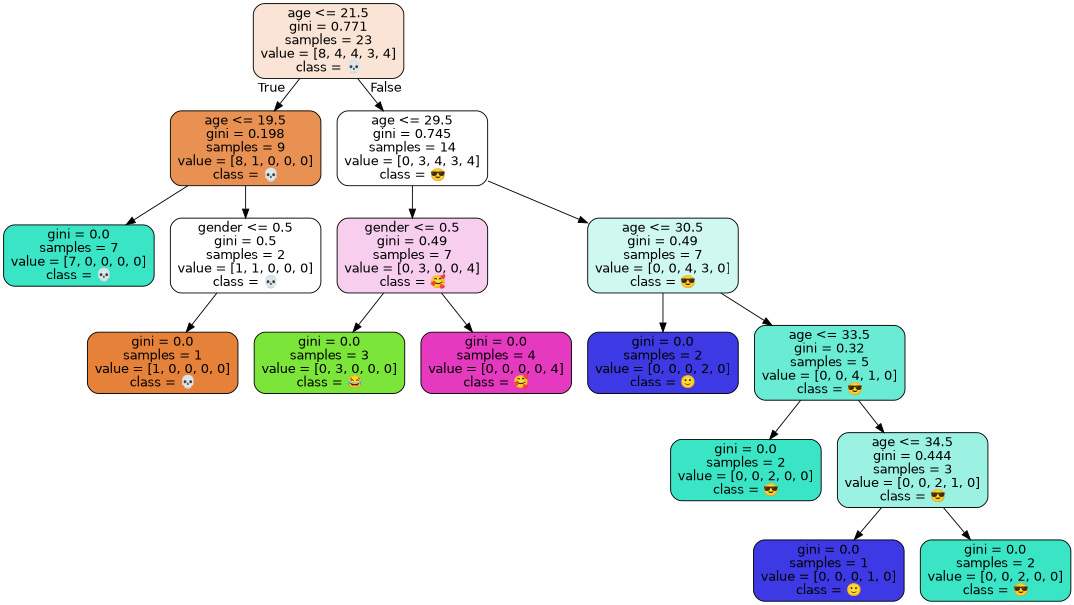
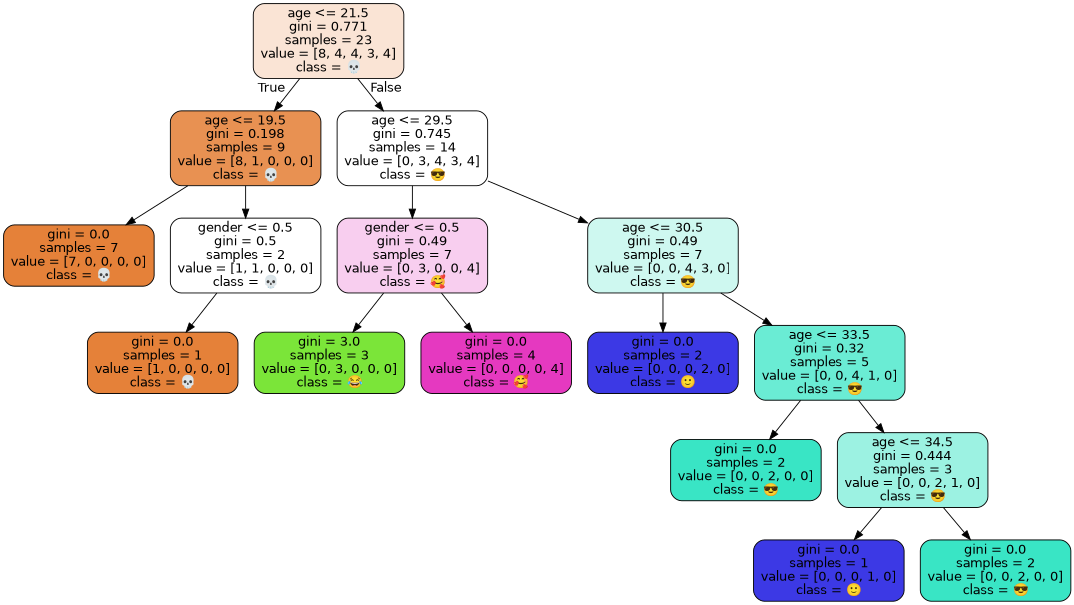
(79, 256) -> (79, 256)
(329, 363) -> (329, 363)
